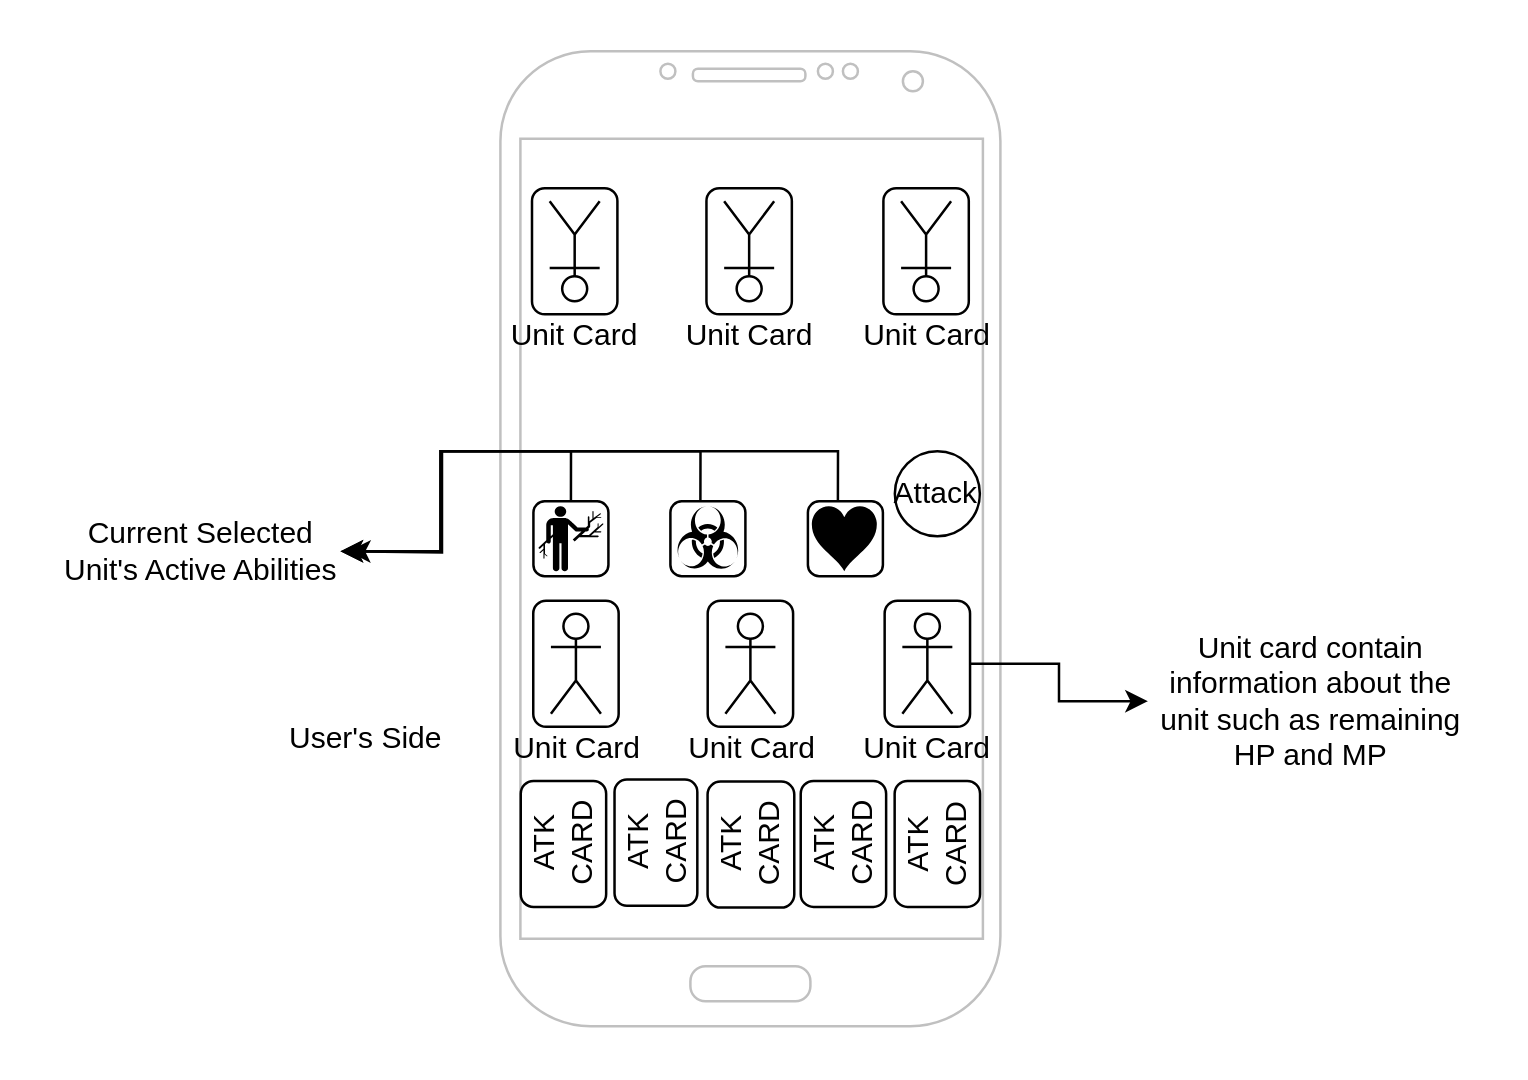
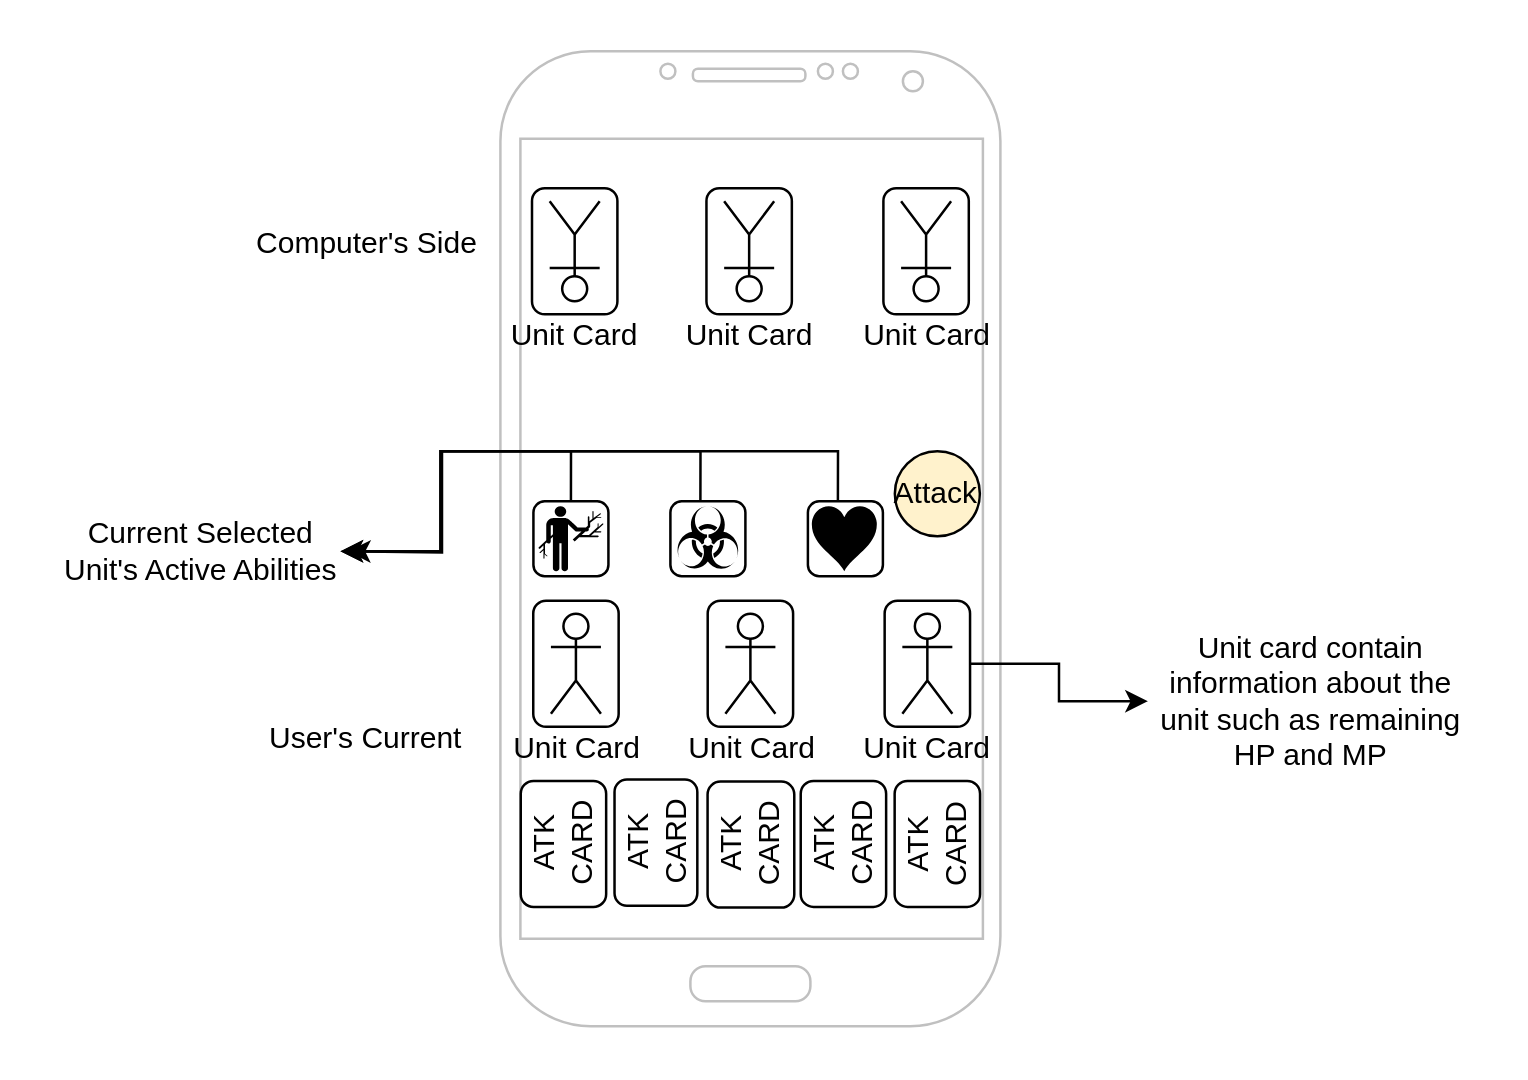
none -> (366, 244)
(937, 494) -> (937, 494)
(366, 739) -> (366, 739)
